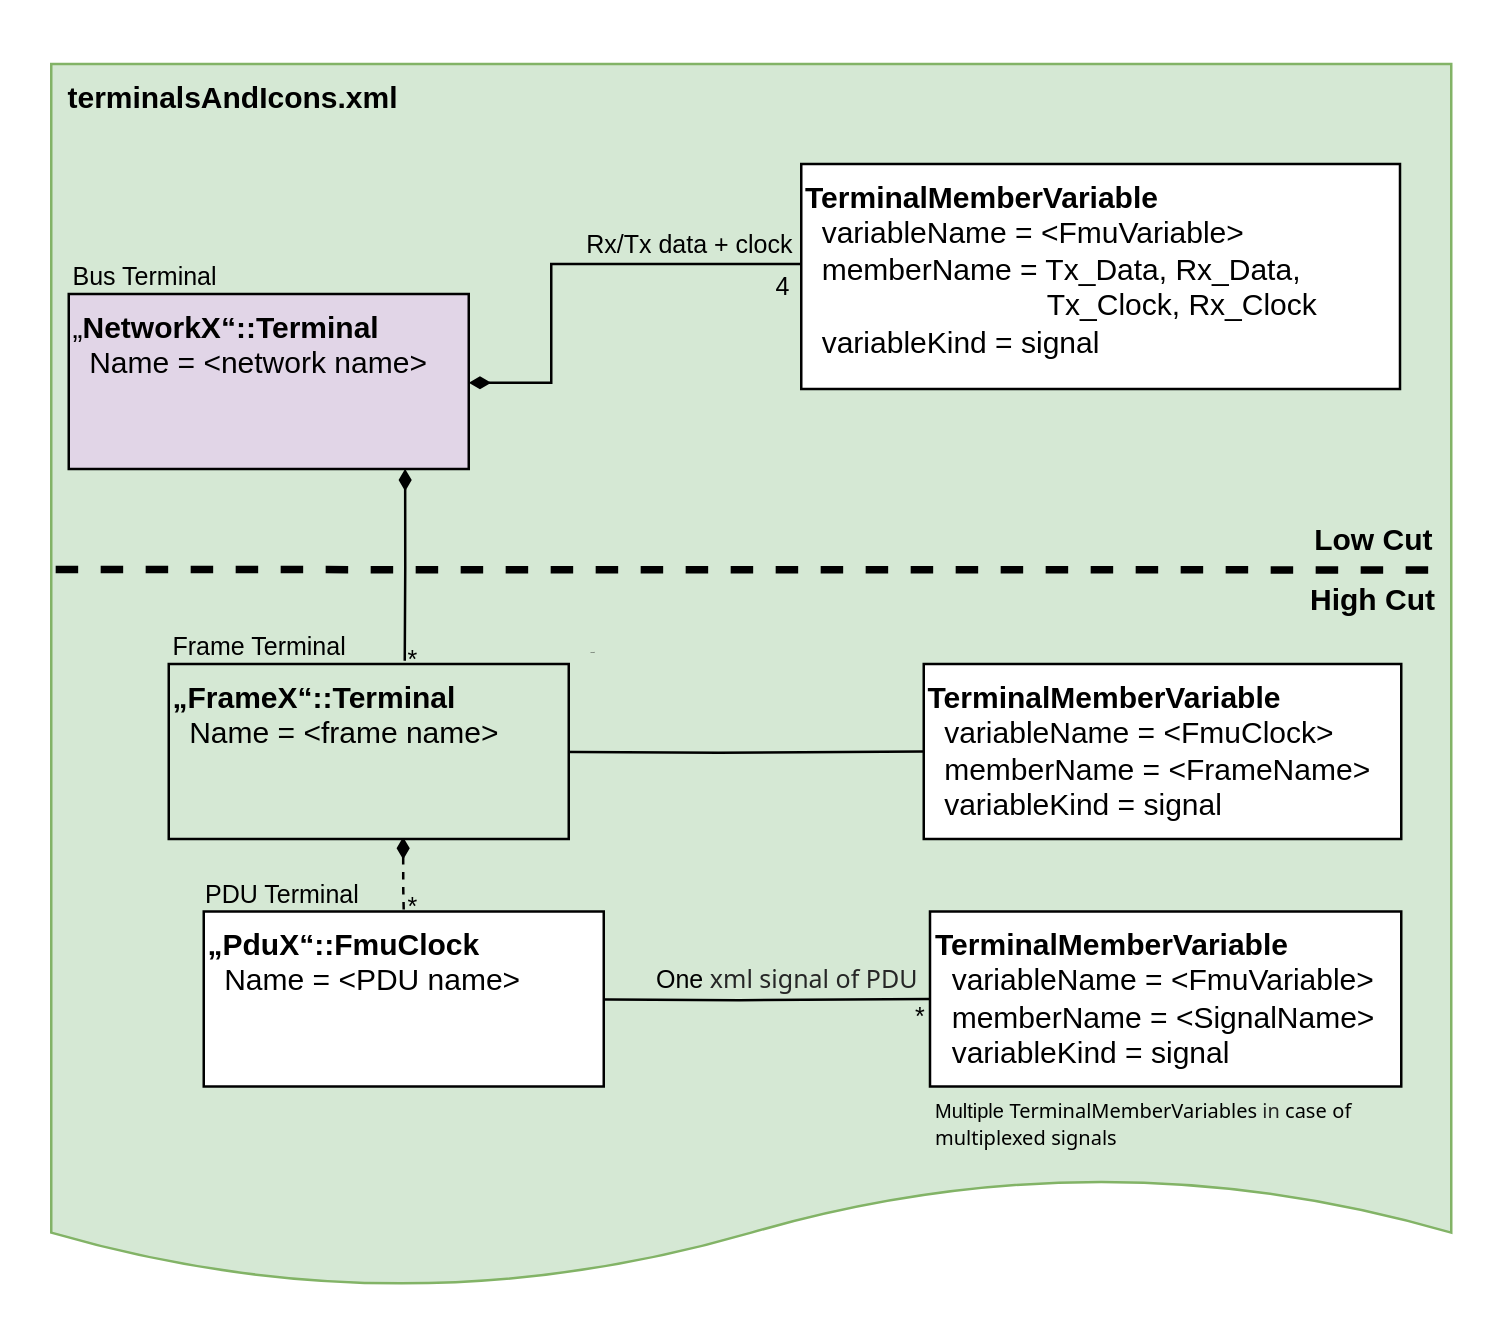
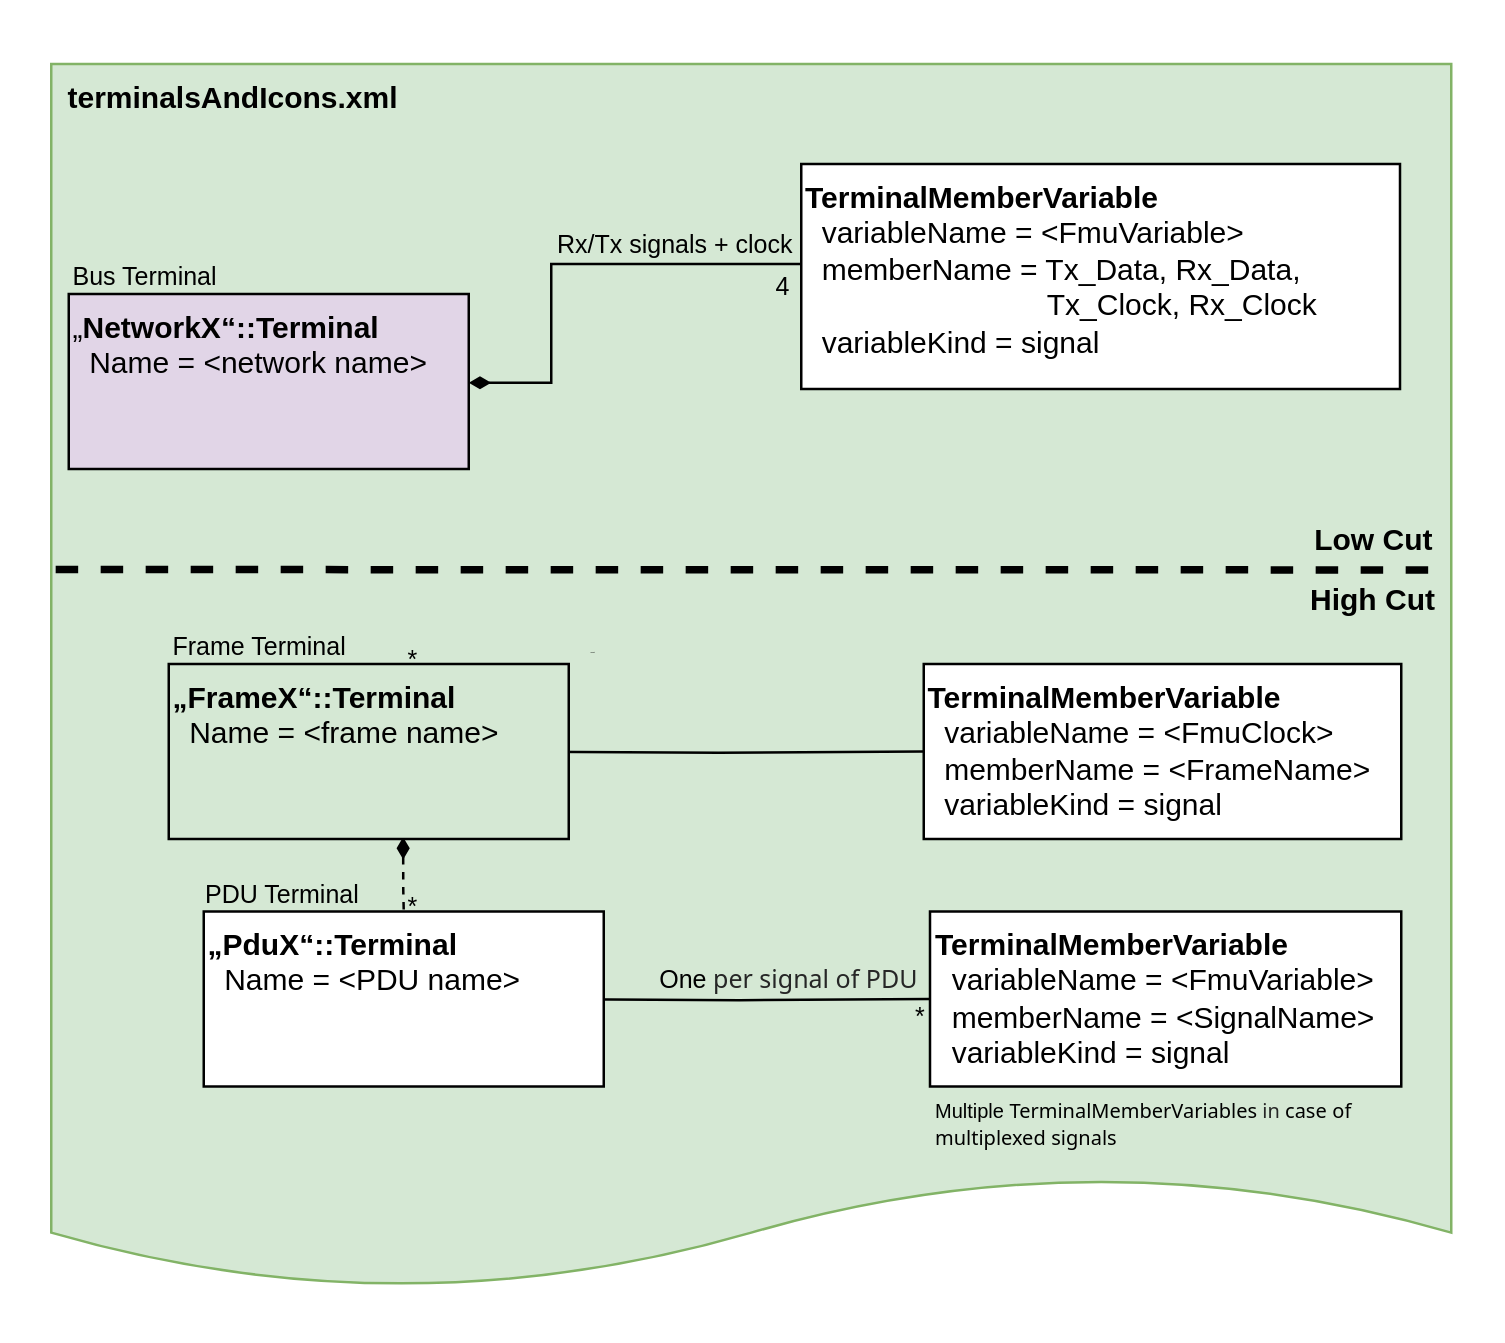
(681, 244) -> (666, 244)
(405, 617) -> none
(340, 965) -> (340, 965)
(794, 979) -> (791, 979)
